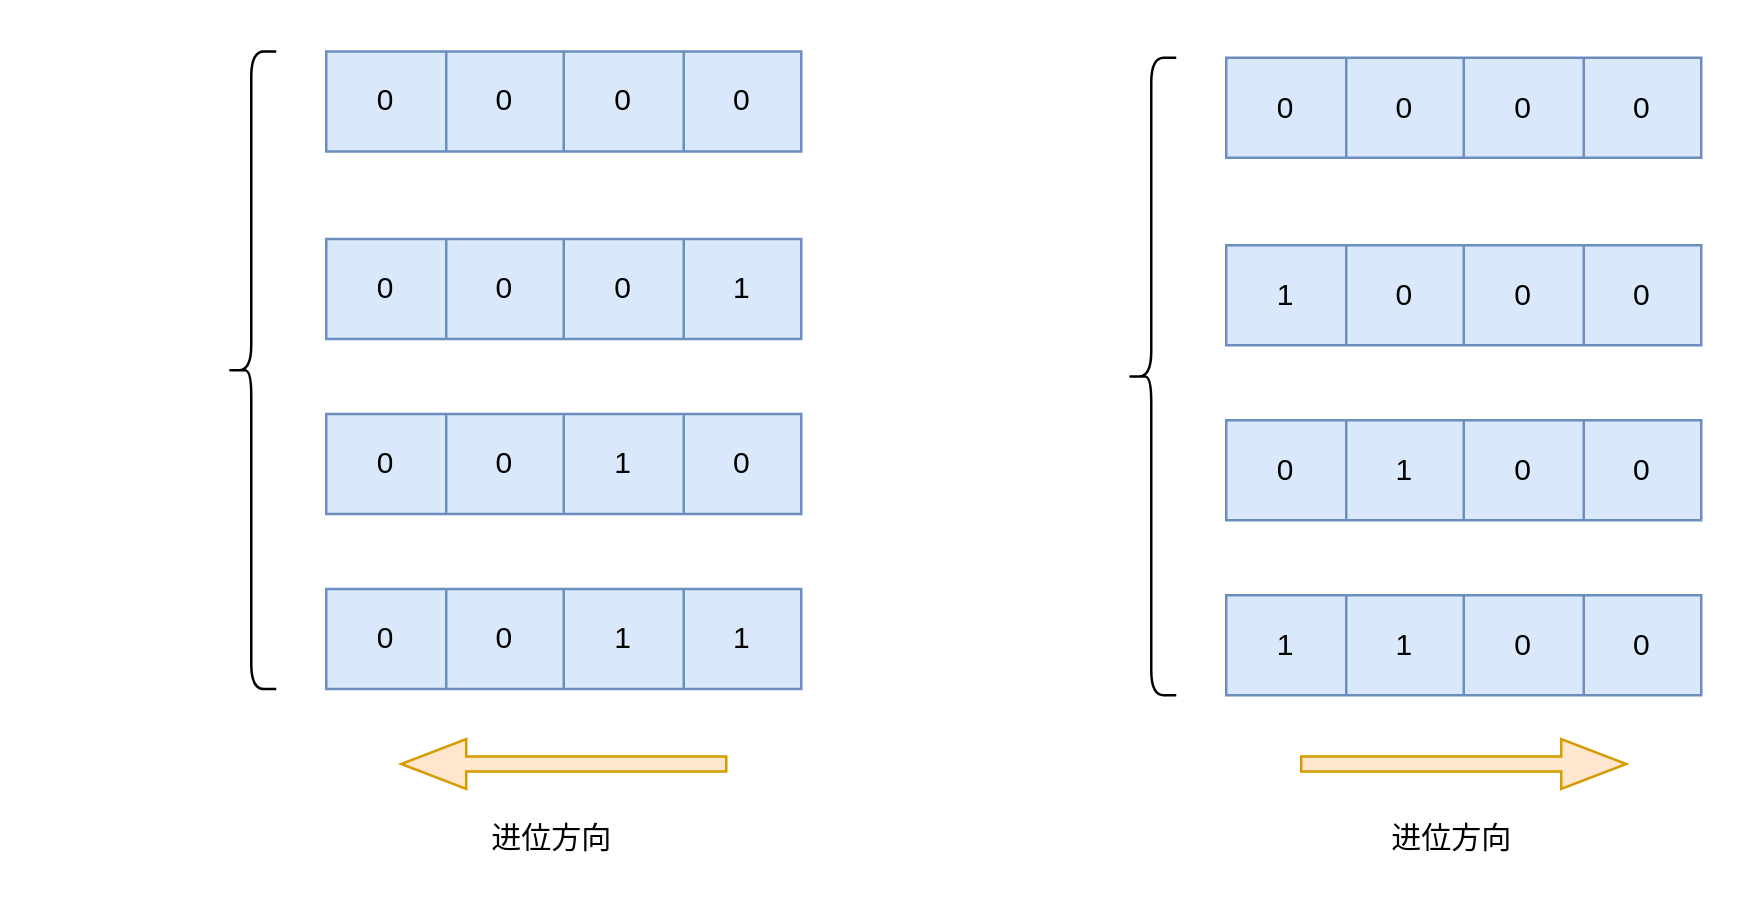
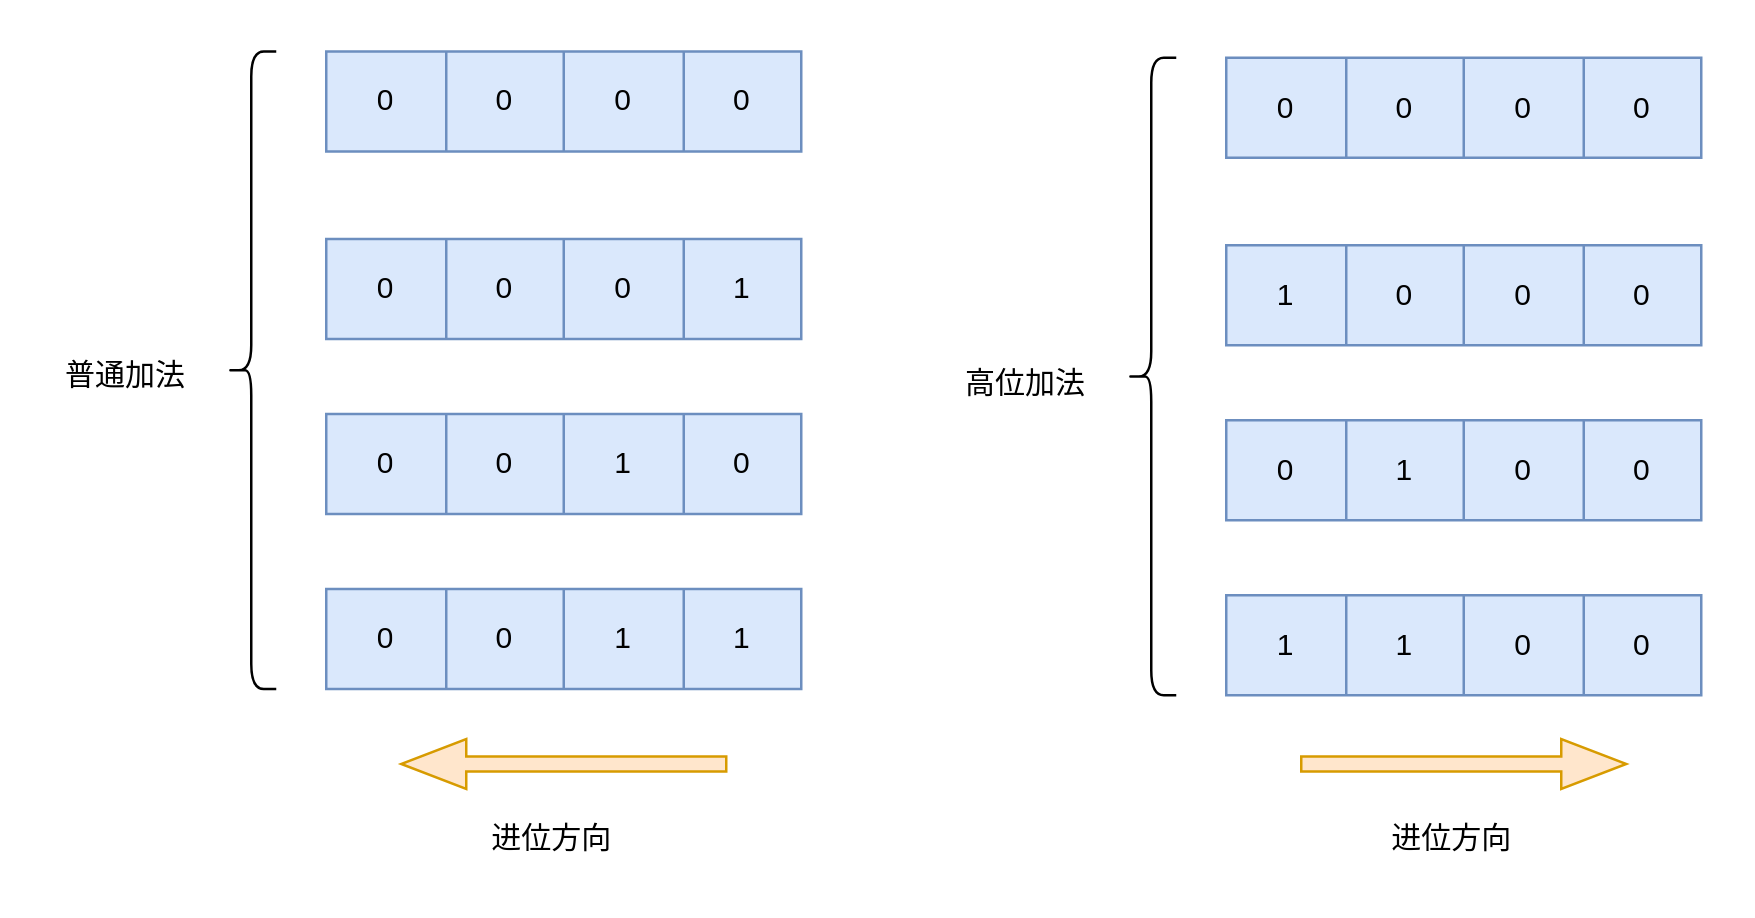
none -> (126, 376)
none -> (1026, 383)
